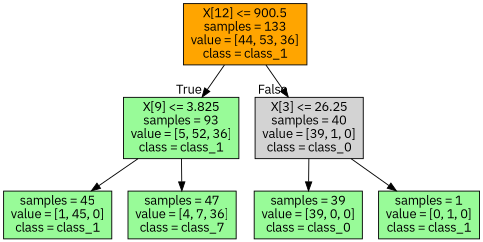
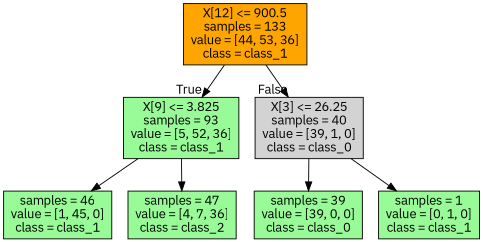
(58, 215) -> (58, 215)
(182, 215) -> (182, 215)
